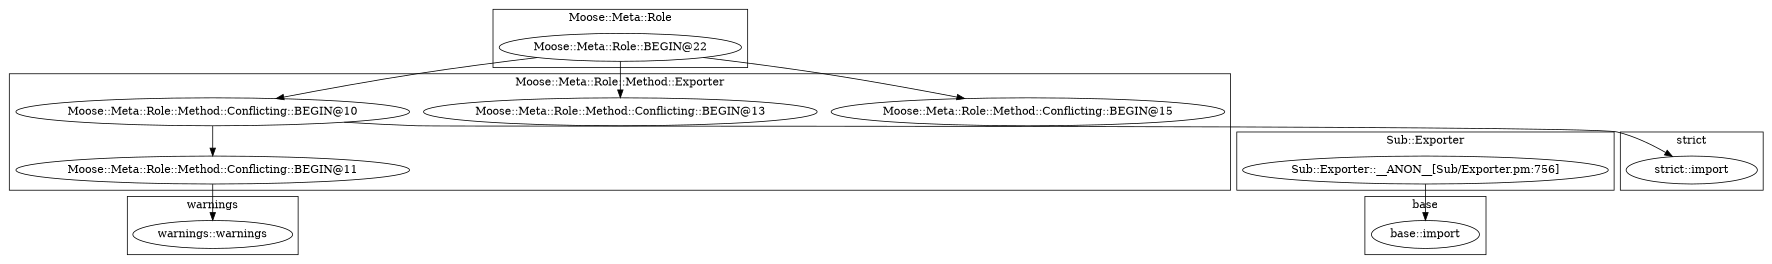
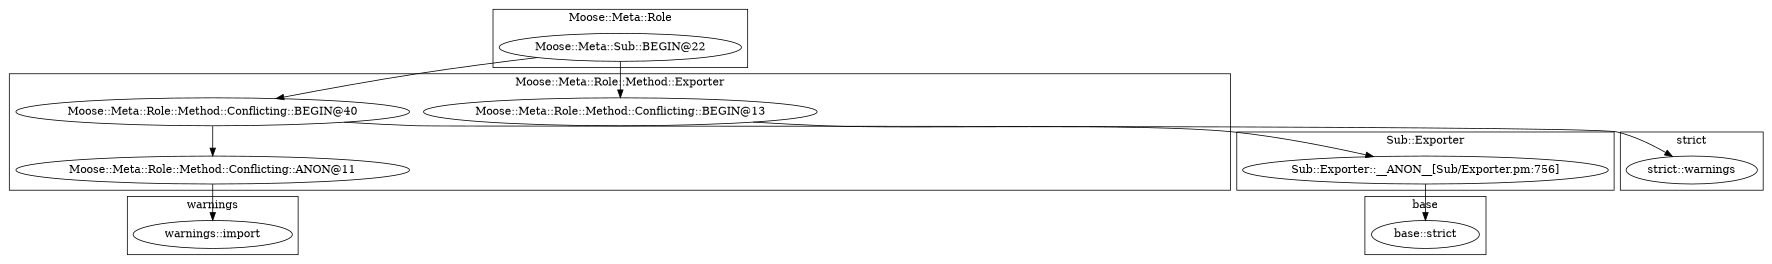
(620, 47) -> (620, 47)
(213, 112) -> (213, 112)
(1028, 112) -> none
none -> (1061, 127)
(213, 170) -> (213, 170)
(1692, 170) -> (1692, 170)
(213, 234) -> (213, 234)
(1425, 234) -> (1425, 234)
